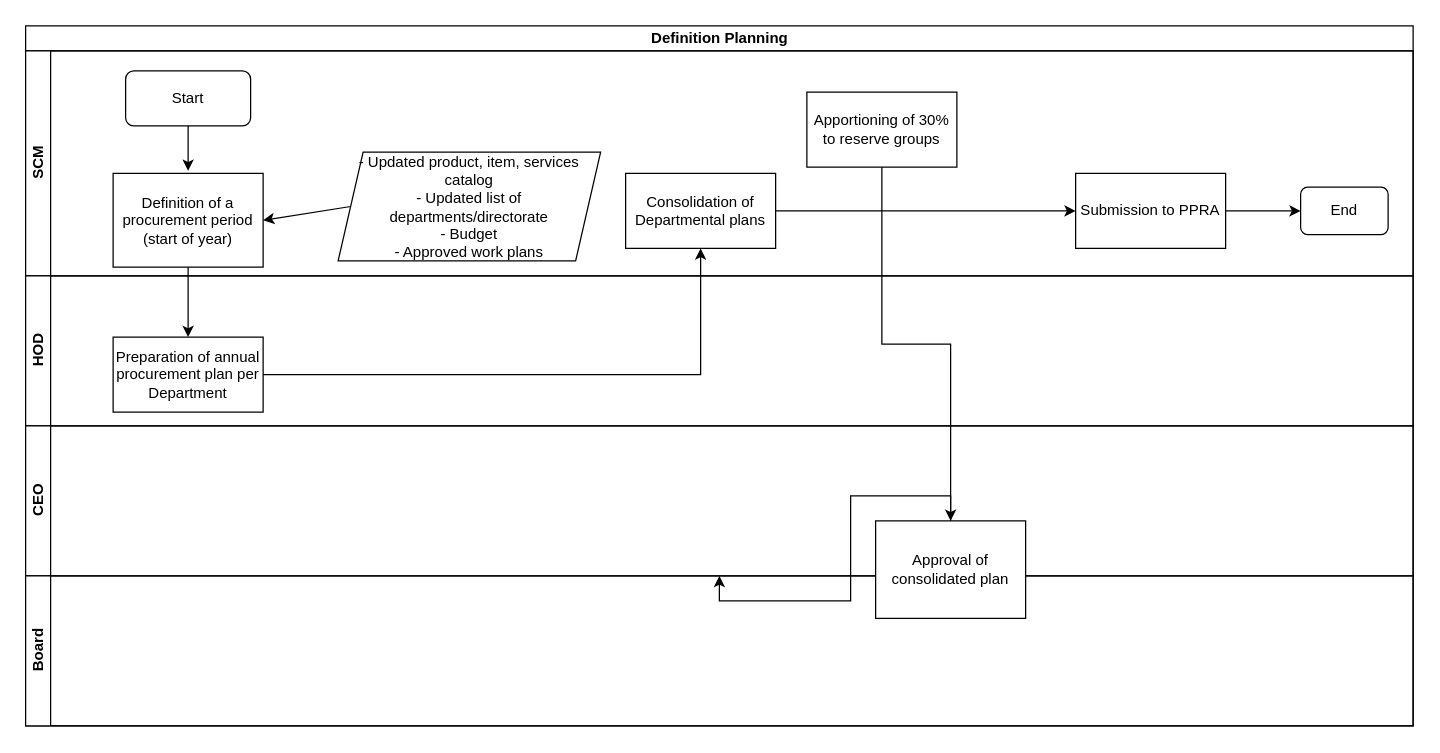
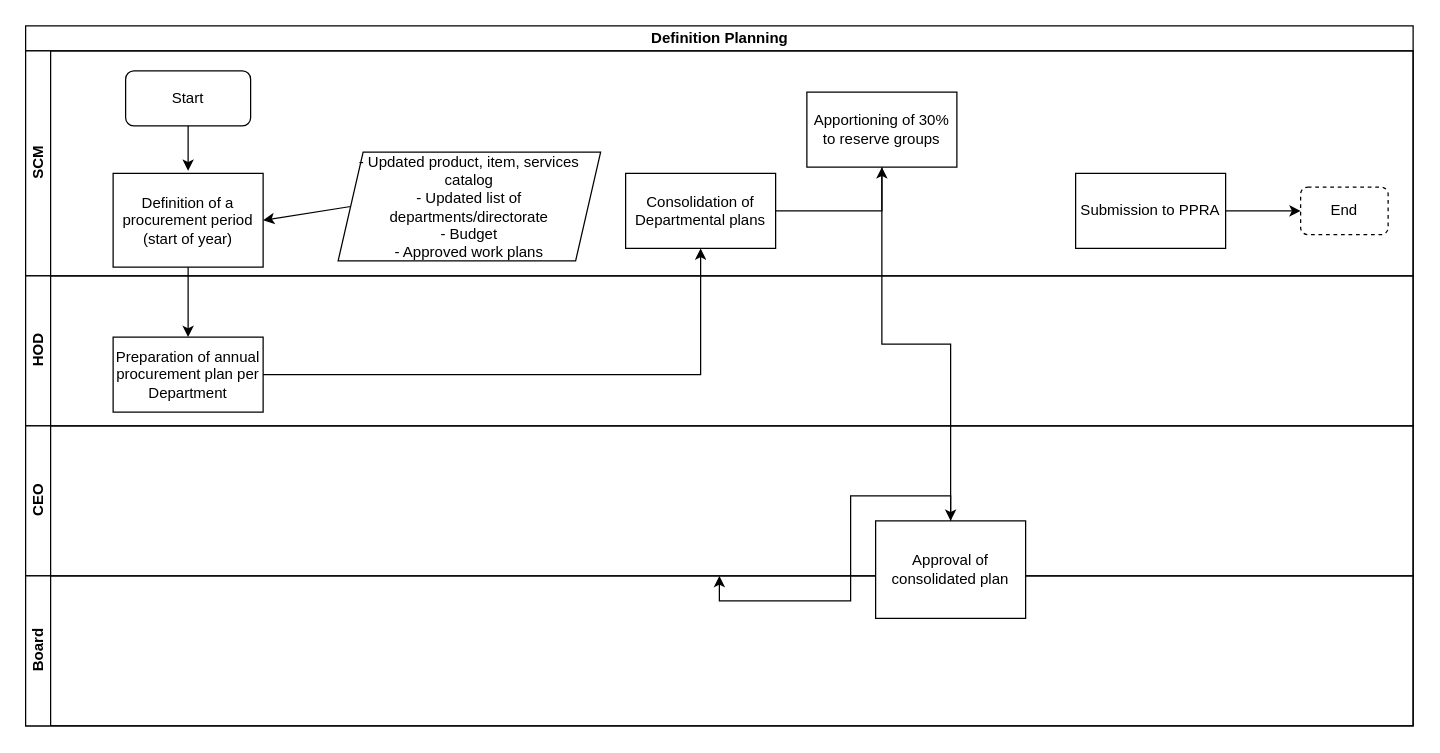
(976, 211) -> (879, 211)
(1344, 211) -> (1344, 211)
